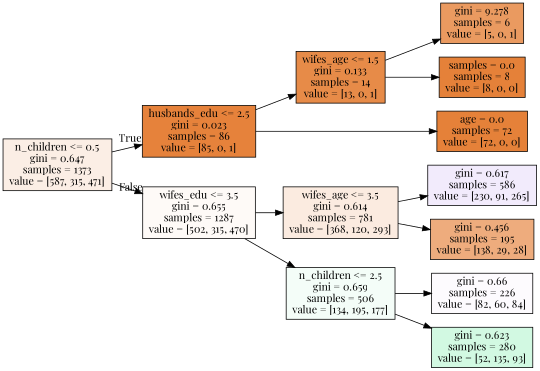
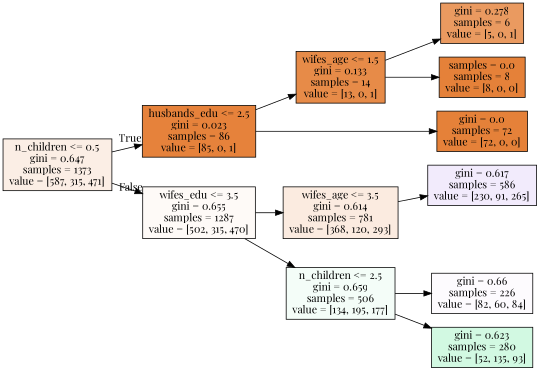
(482, 23) -> (482, 23)
(482, 131) -> (482, 131)
(482, 239) -> none
